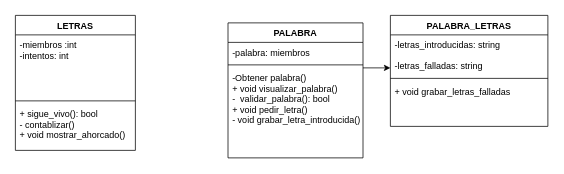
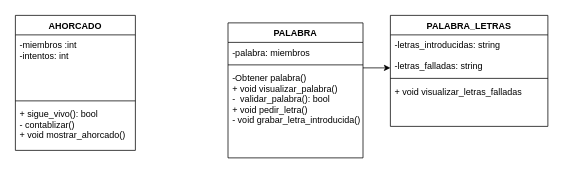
(75, 26) -> (75, 26)
(461, 92) -> (467, 92)
